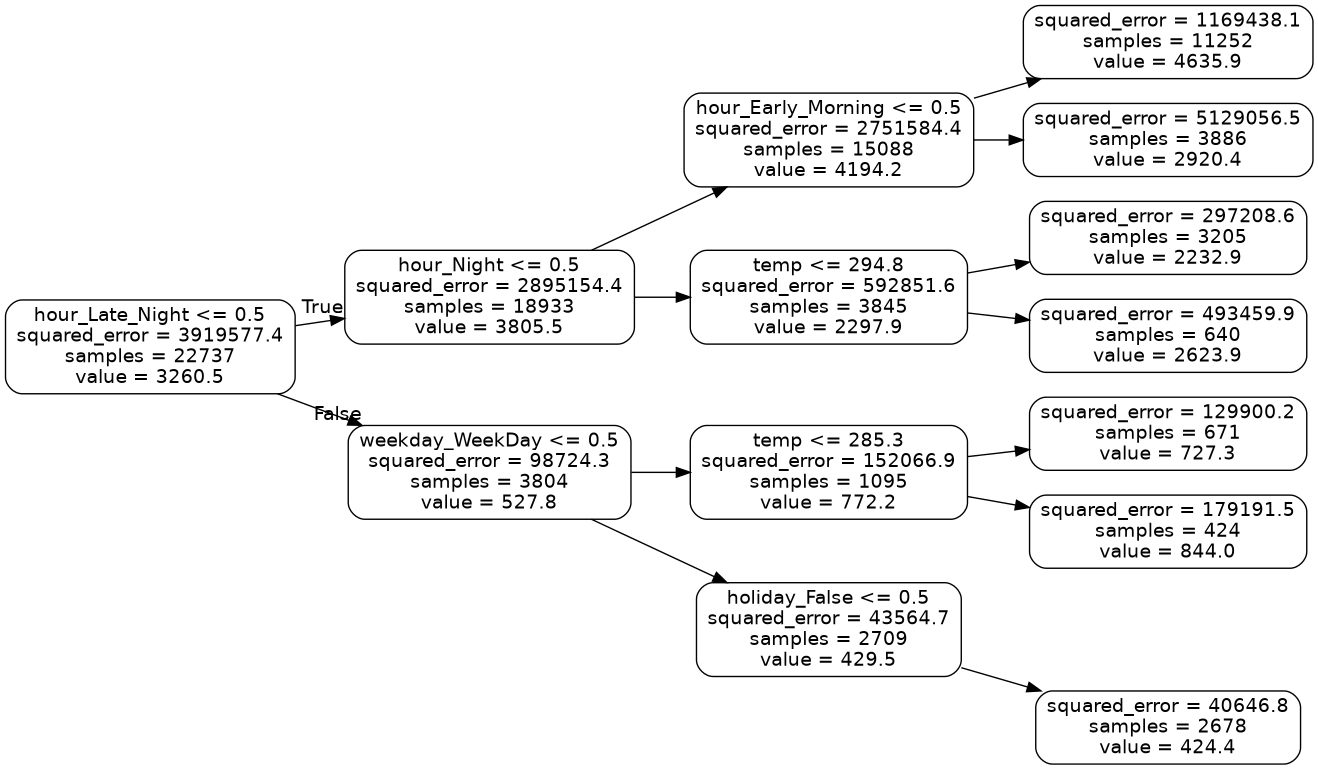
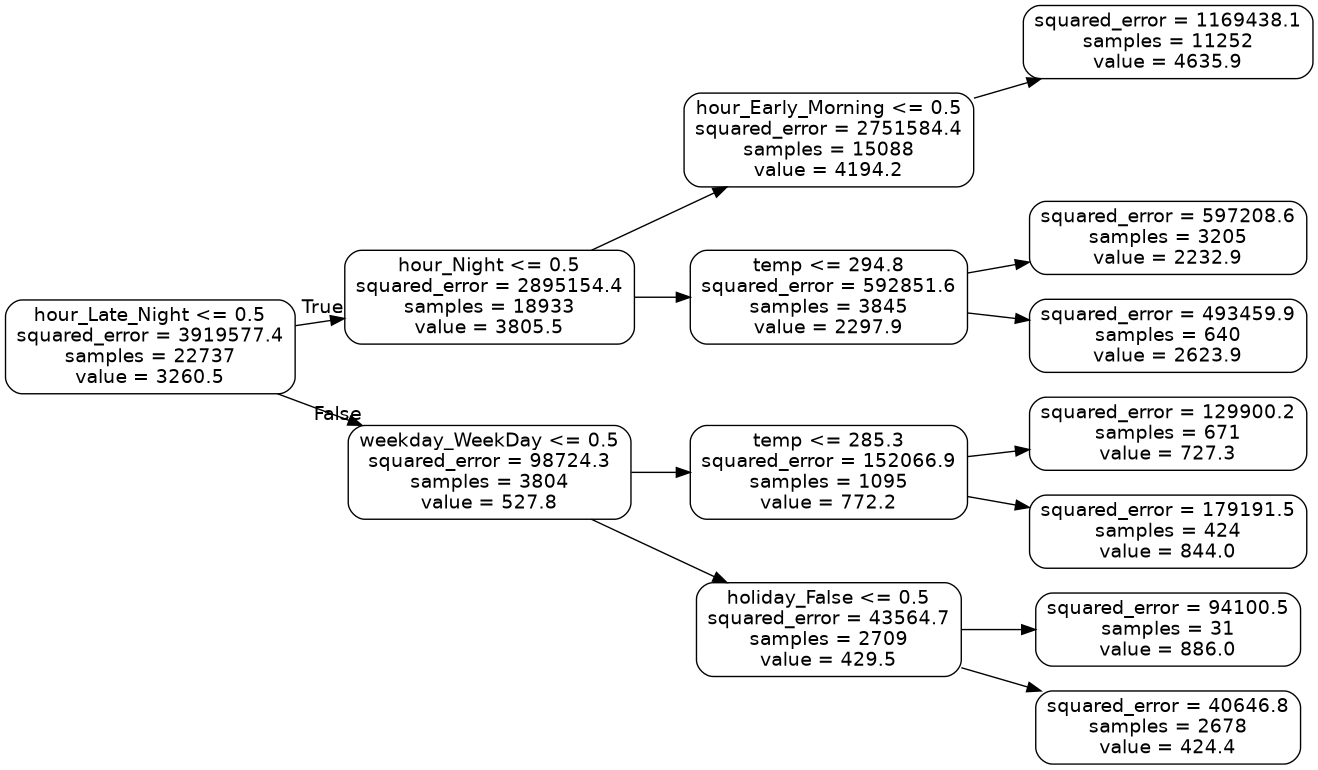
(1168, 140) -> none
(1168, 238) -> (1168, 238)
none -> (1168, 630)
